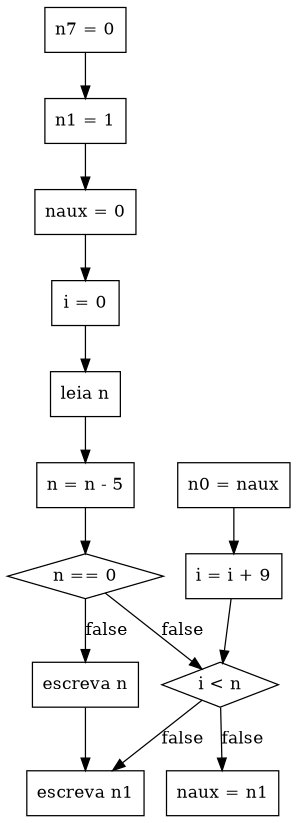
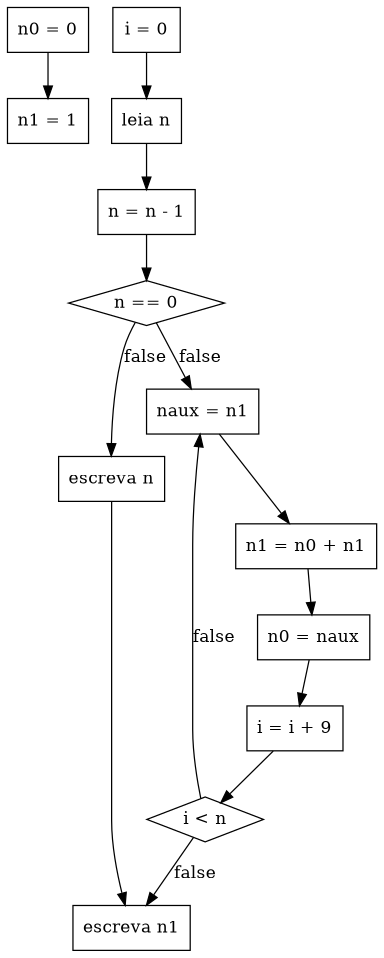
(85, 30) -> (48, 30)
(85, 212) -> none
(85, 485) -> (147, 212)
none -> (306, 546)
(149, 627) -> (171, 350)
